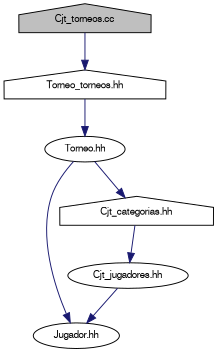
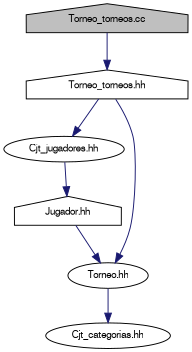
(85, 20) -> (107, 20)
(137, 212) -> (108, 336)
(47, 235) -> (85, 240)
(133, 239) -> (88, 114)
(76, 336) -> (68, 212)
